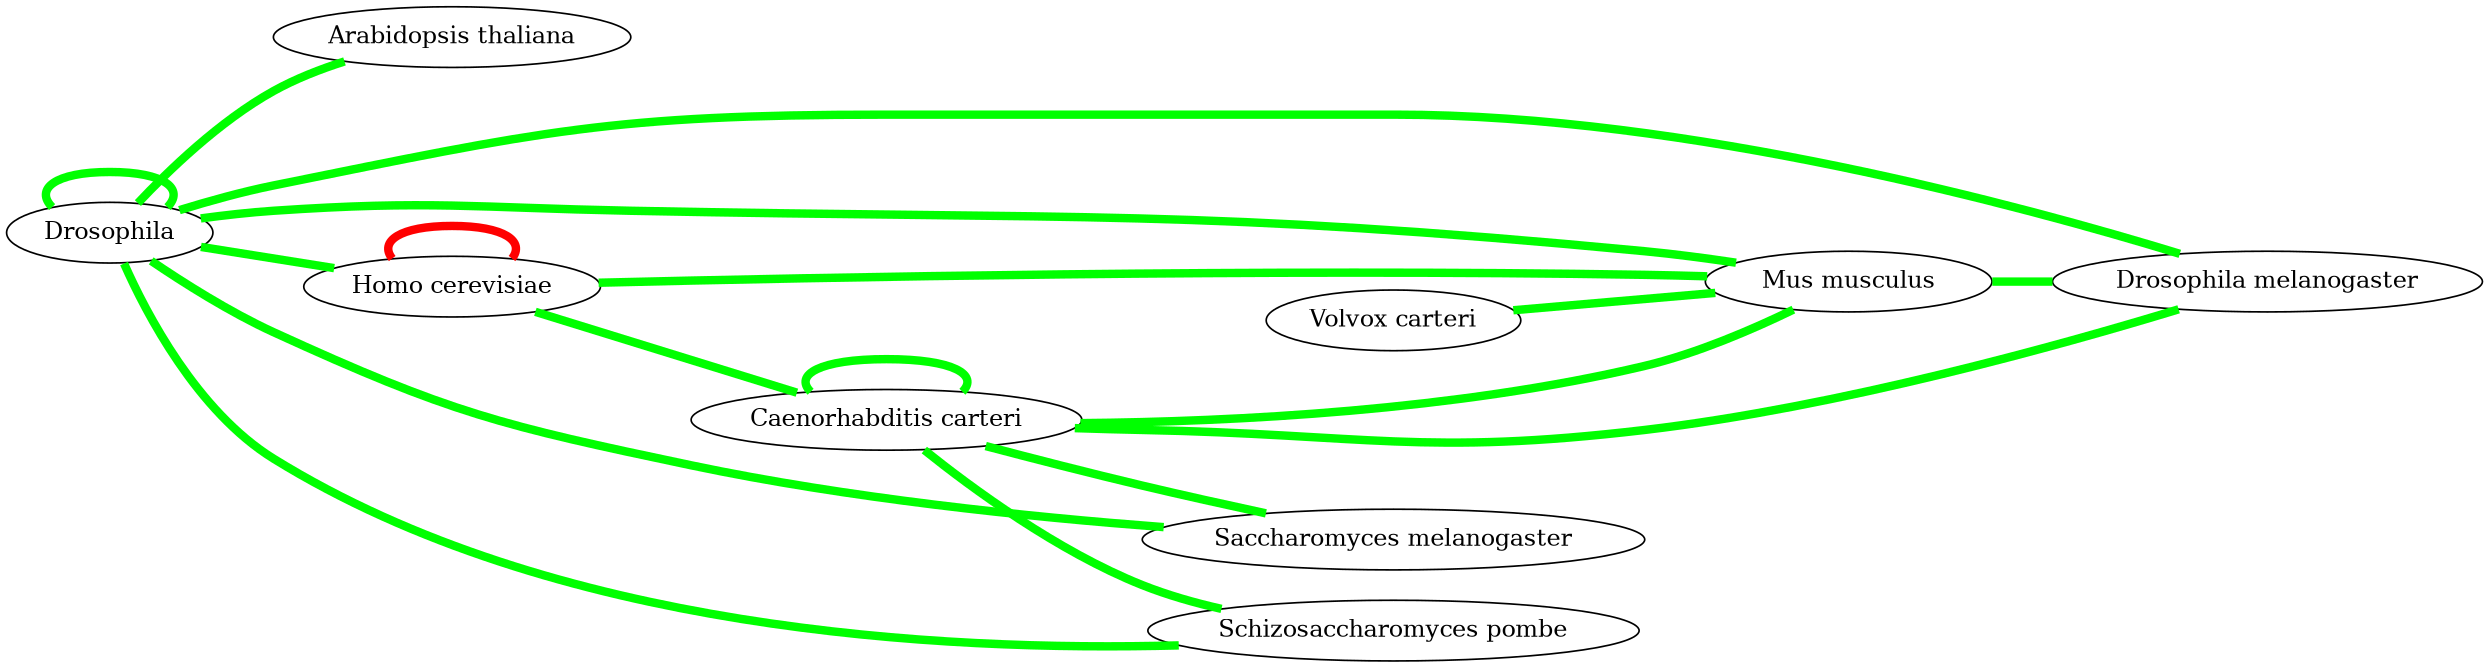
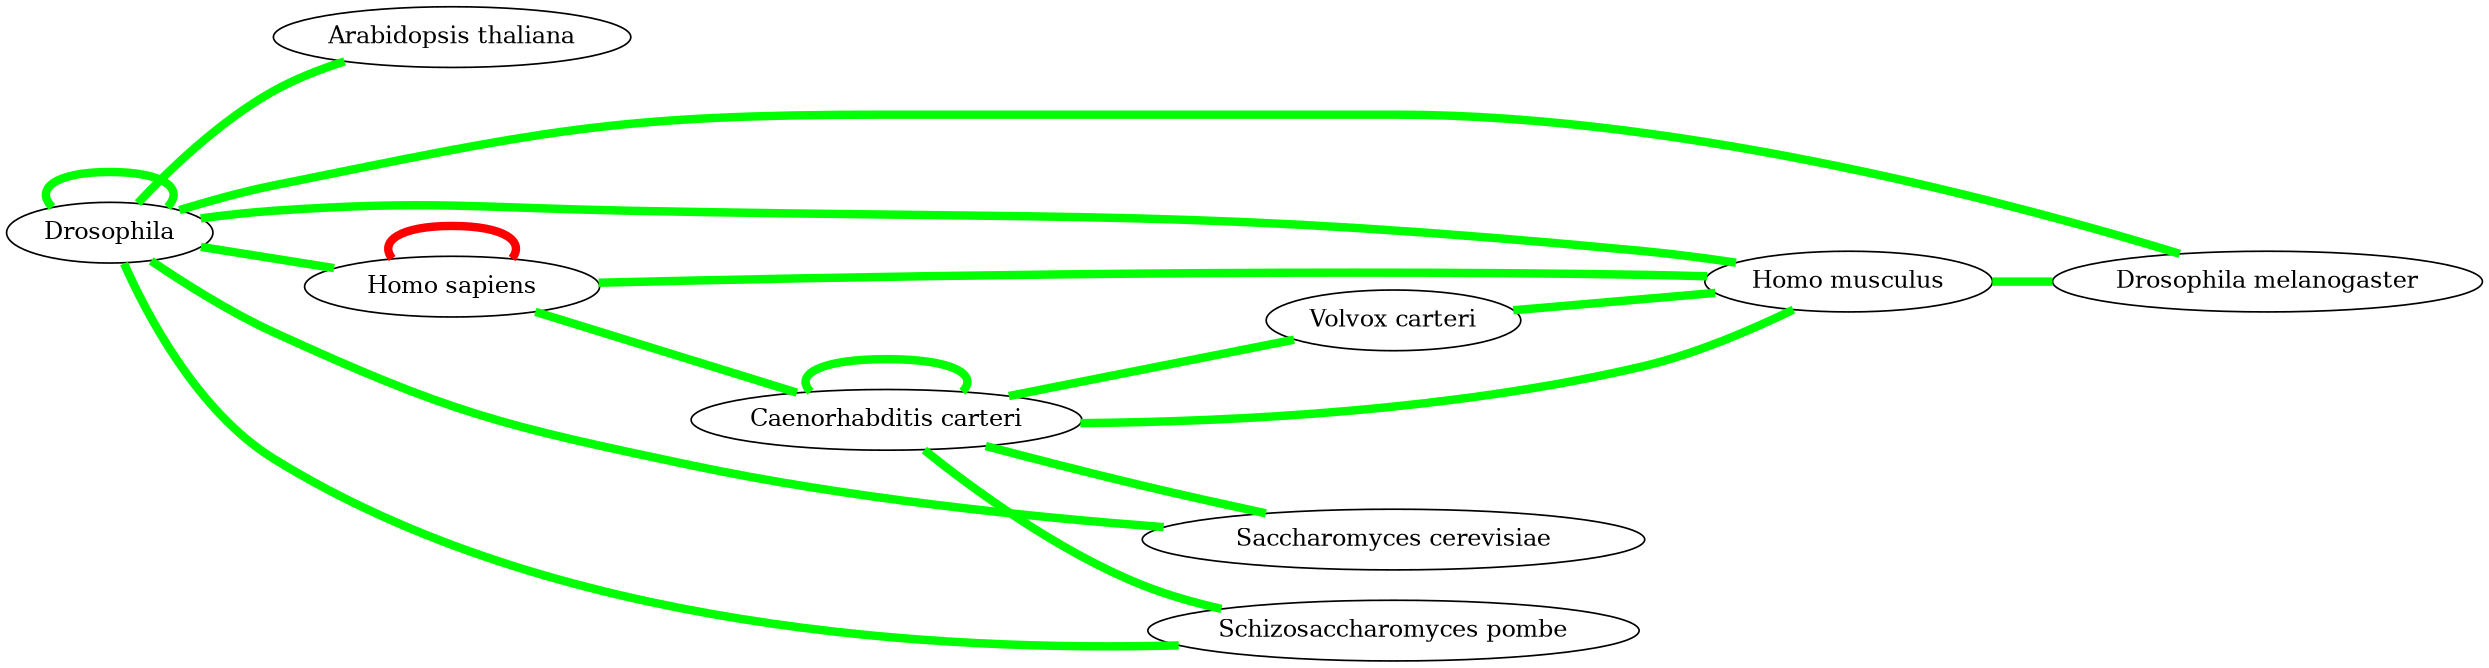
(1849, 282) -> (1849, 282)
(452, 287) -> (452, 287)
(1633, 431) -> (1151, 368)
(1393, 540) -> (1393, 540)
